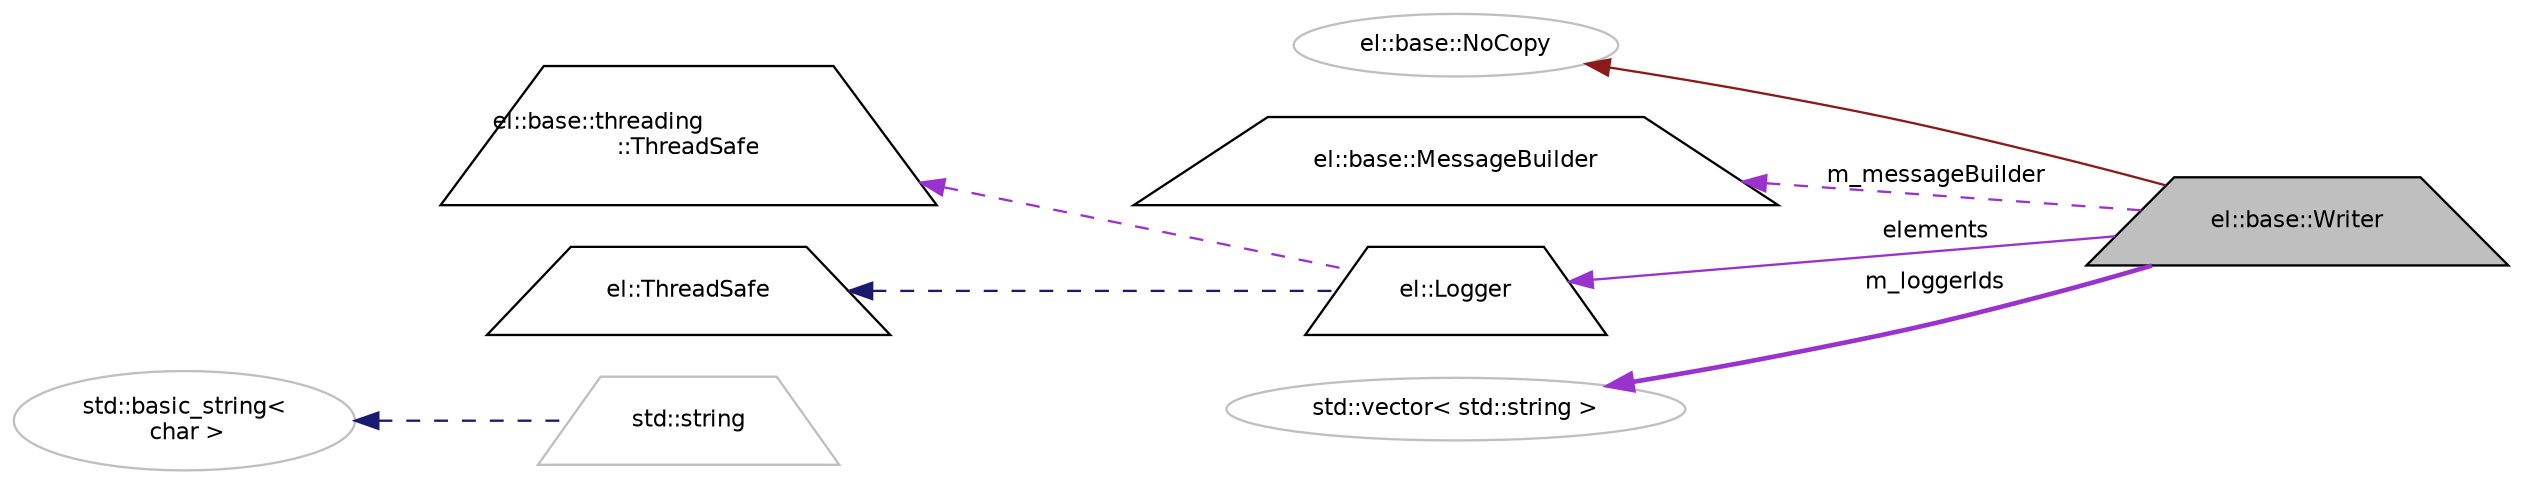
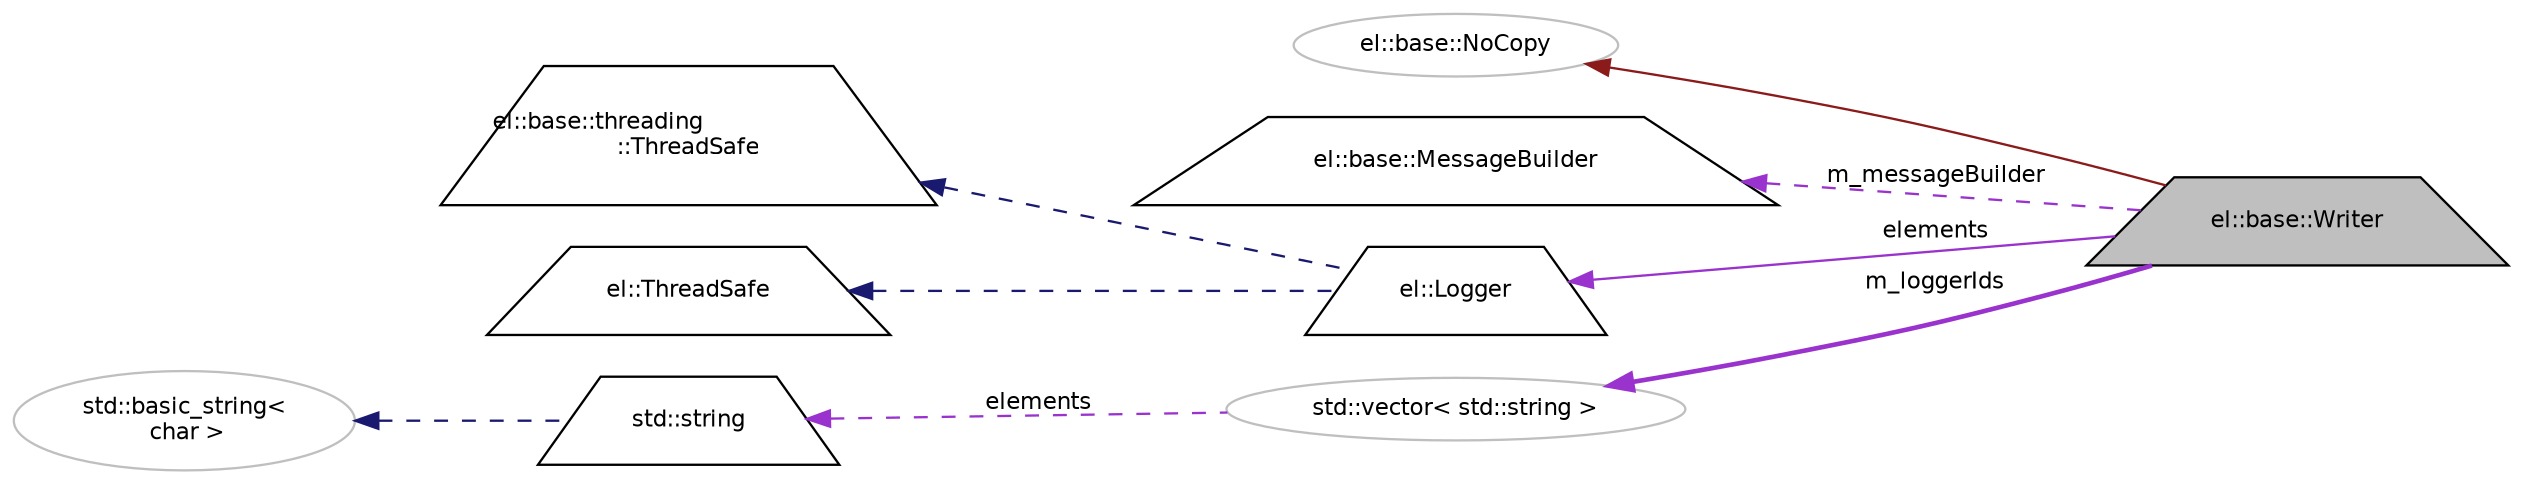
(1148, 229) -> (1148, 229)
none -> (1029, 416)
(689, 421) -> (689, 421)
